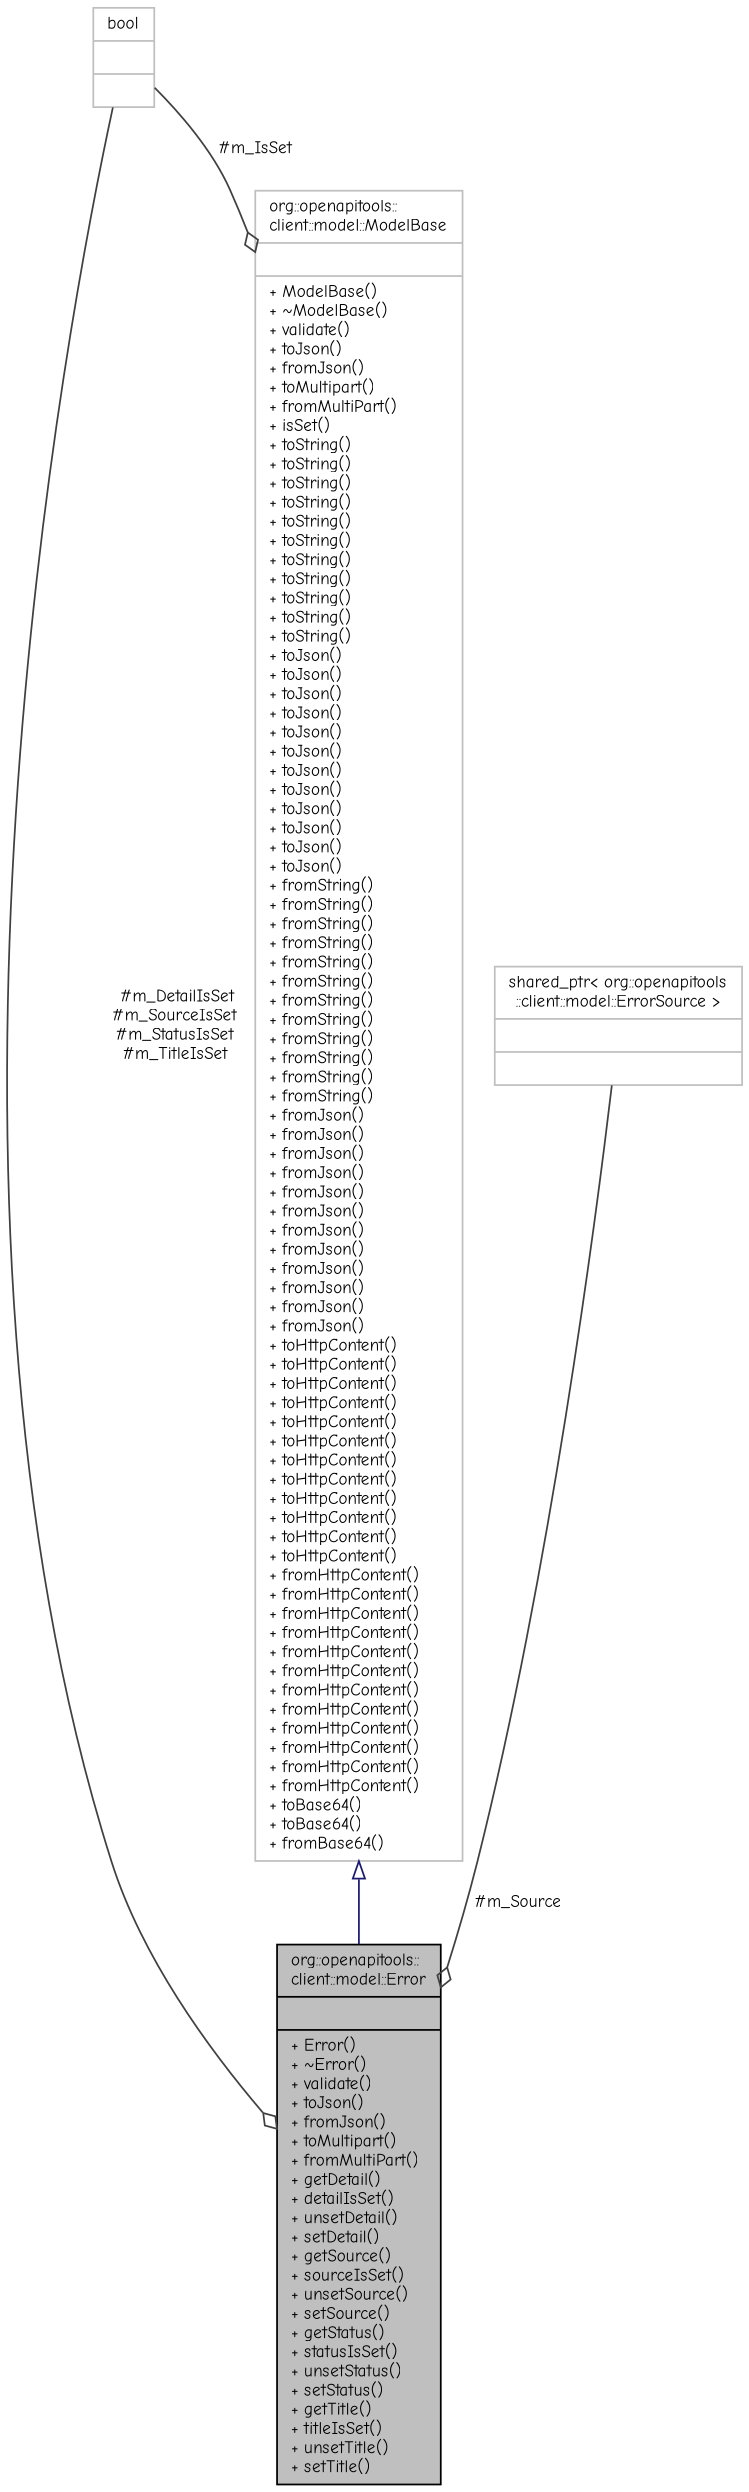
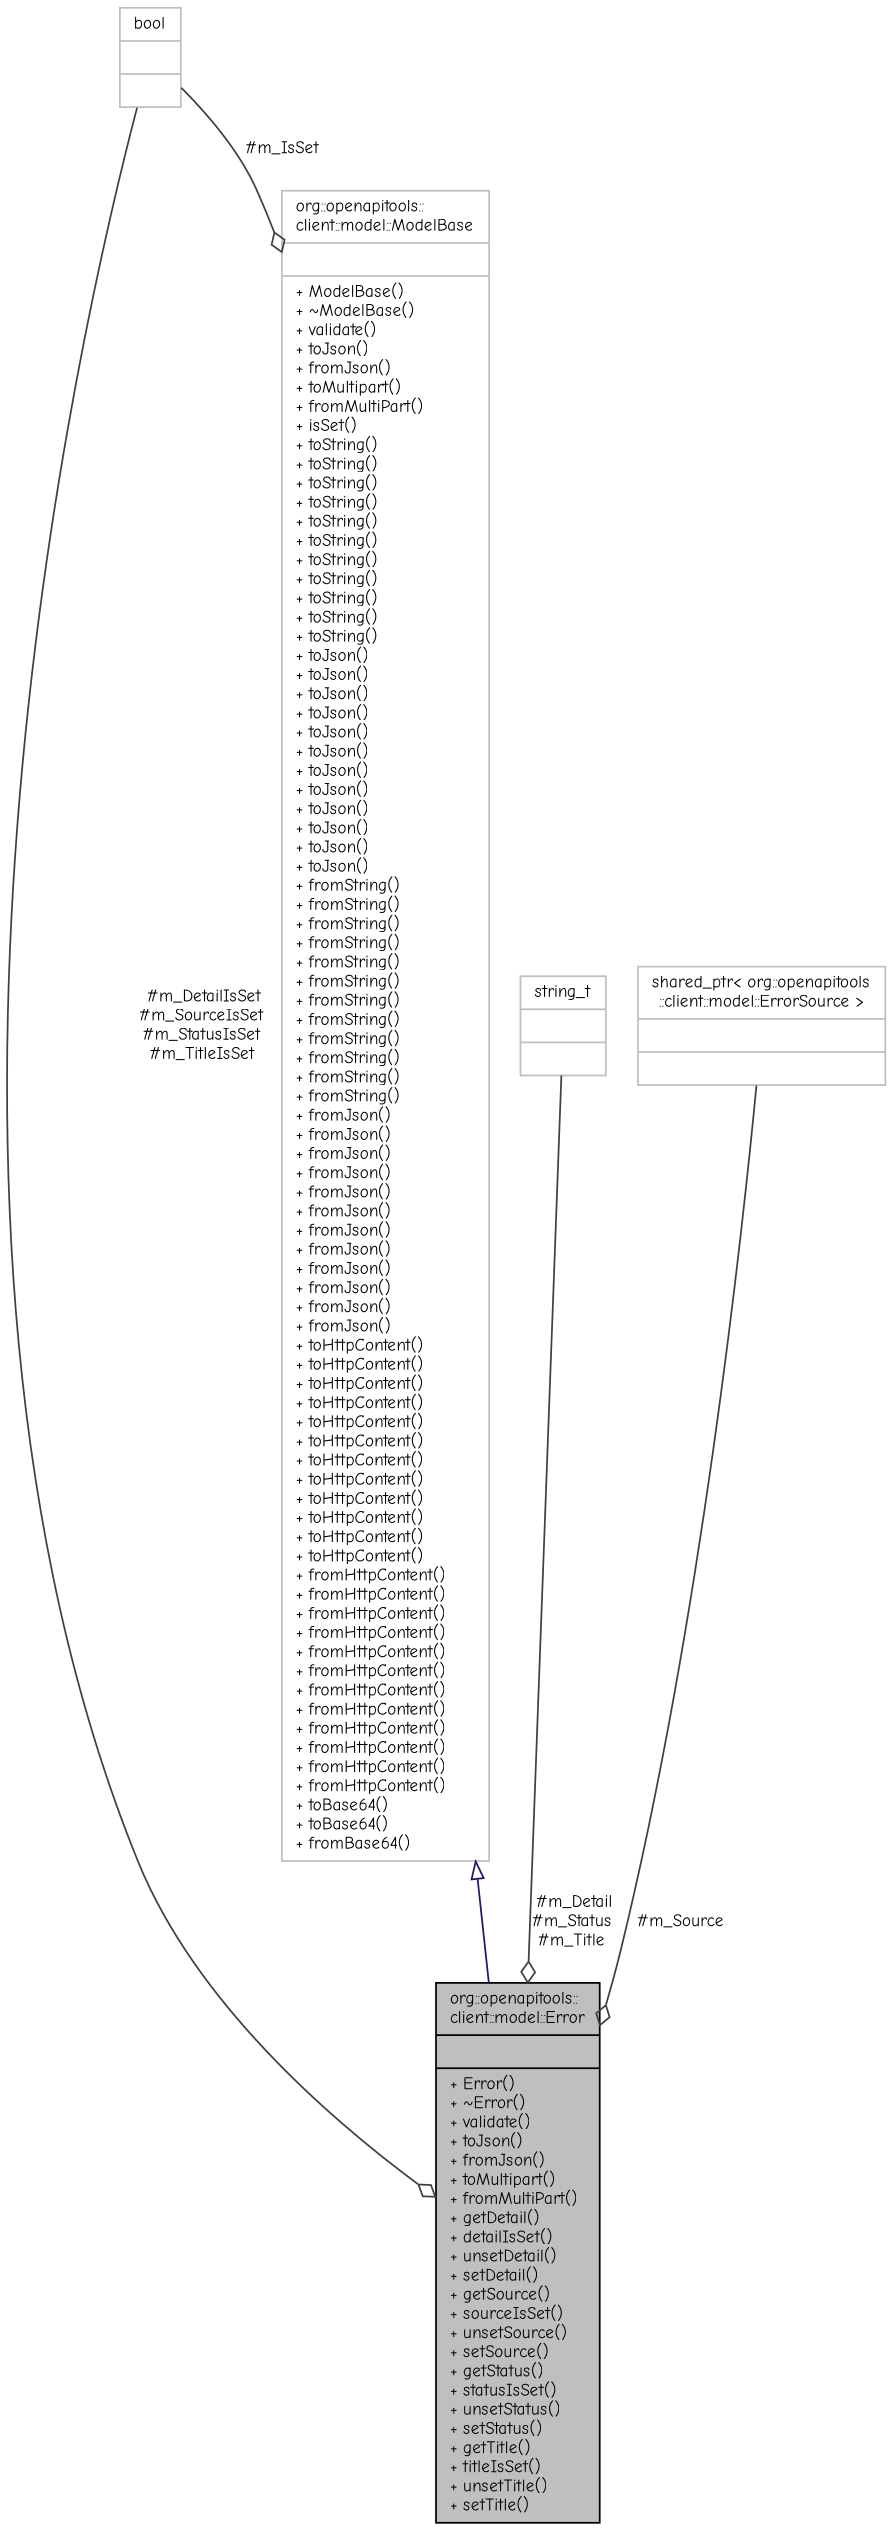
none -> (563, 1026)
